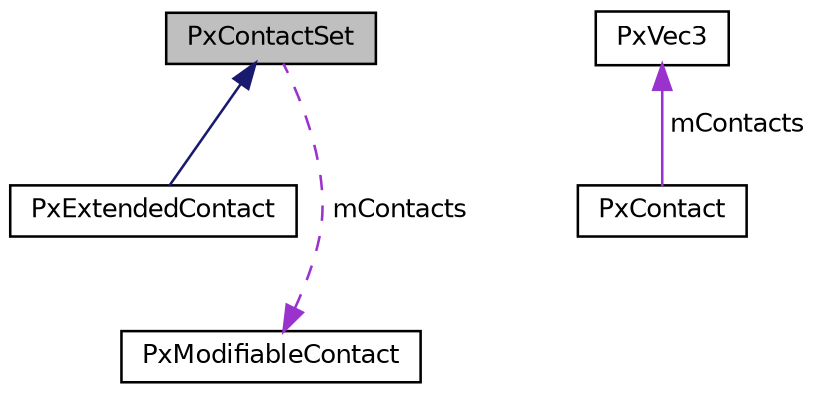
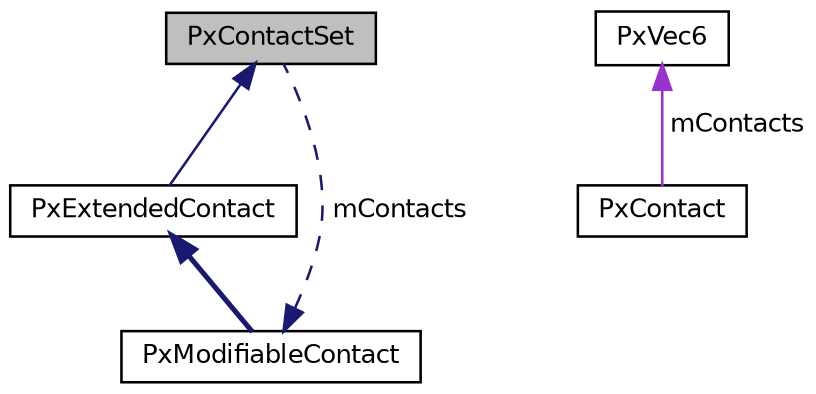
(662, 38) -> (662, 38)
(321, 185) -> (321, 185)
none -> (221, 294)
